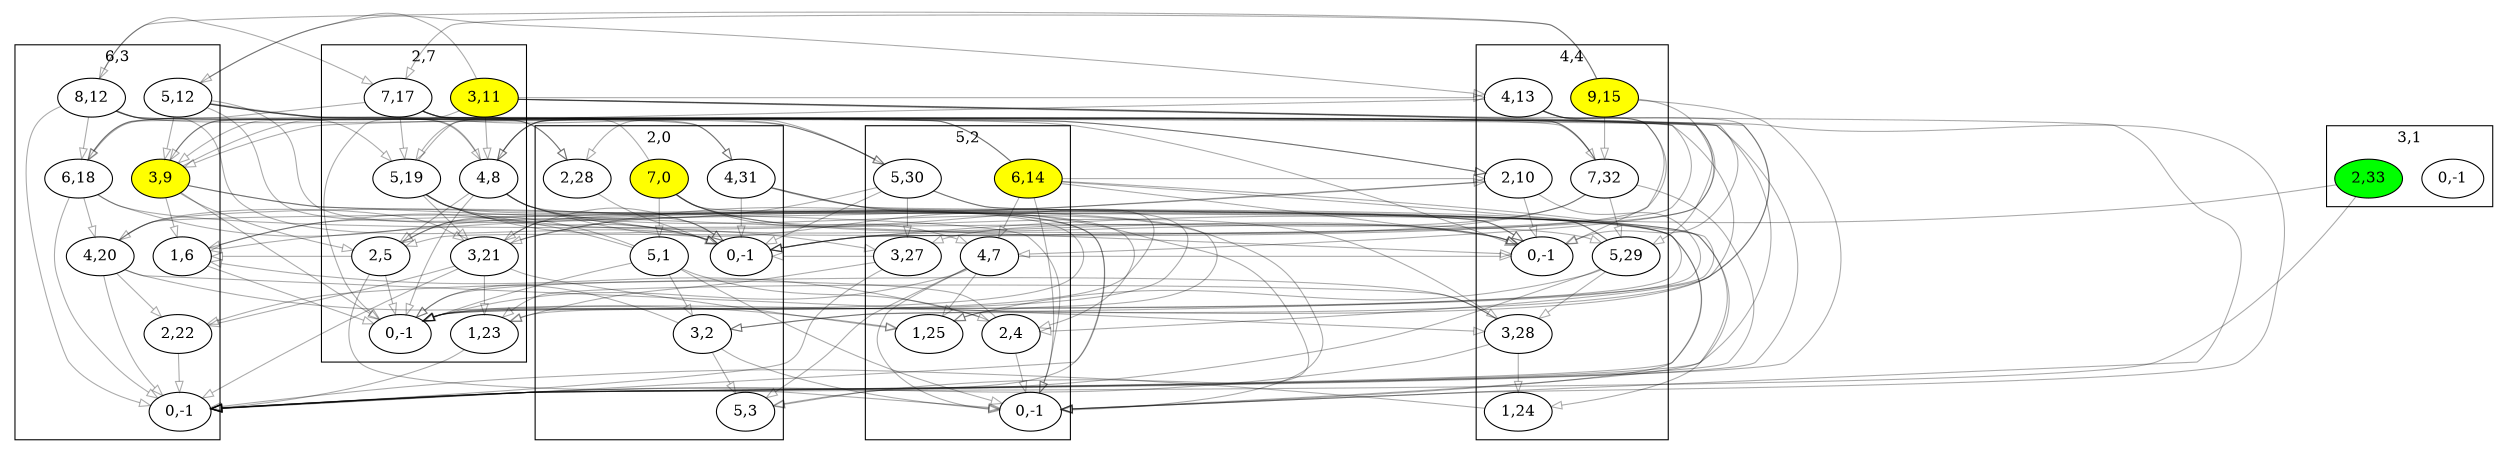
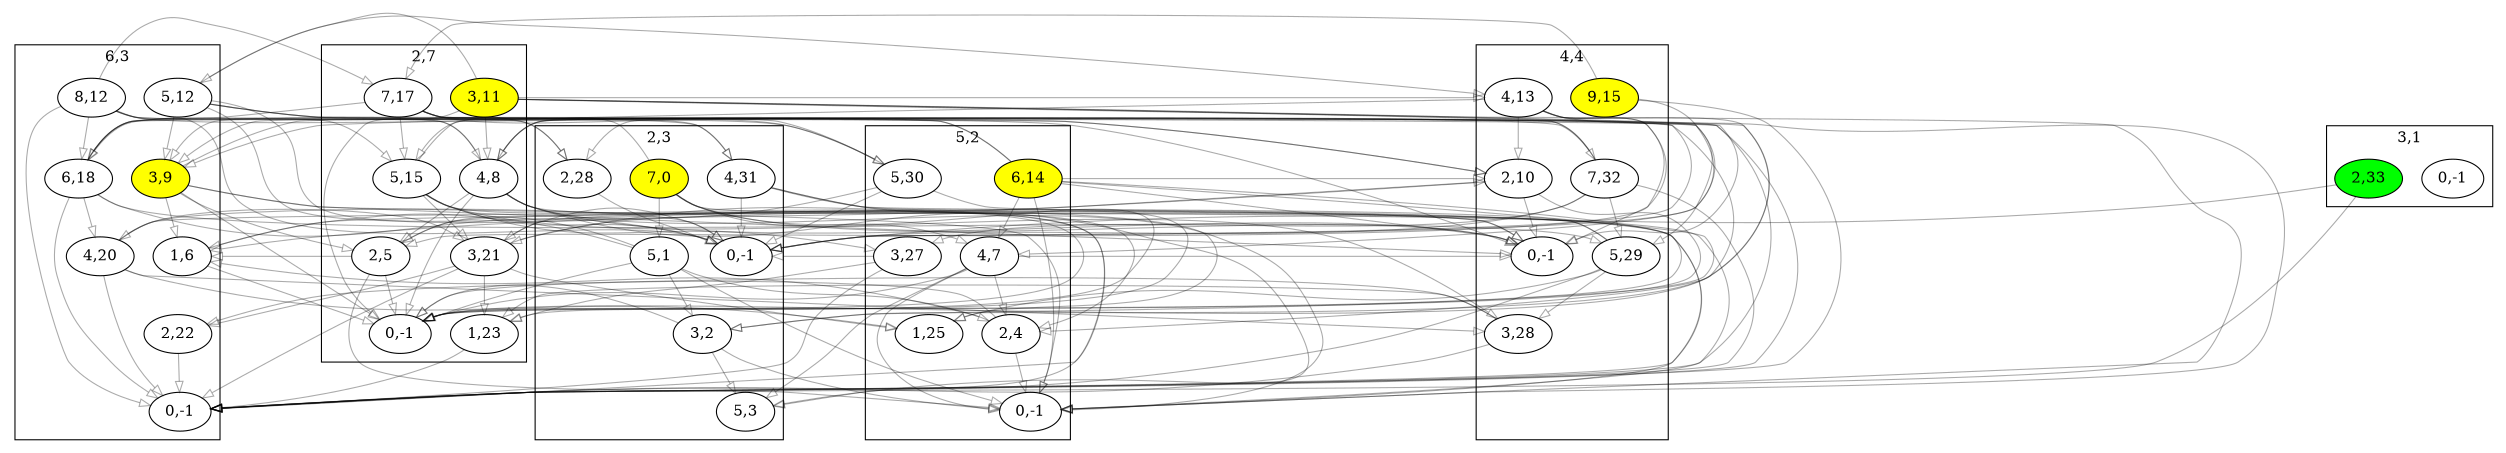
(508, 14) -> none
(348, 118) -> (279, 119)
(363, 119) -> (322, 118)
none -> (1518, 133)
(1605, 133) -> none
(659, 138) -> (659, 138)
(407, 179) -> (407, 179)
(907, 212) -> none
(135, 291) -> none
(963, 291) -> (999, 290)
(1518, 412) -> none
